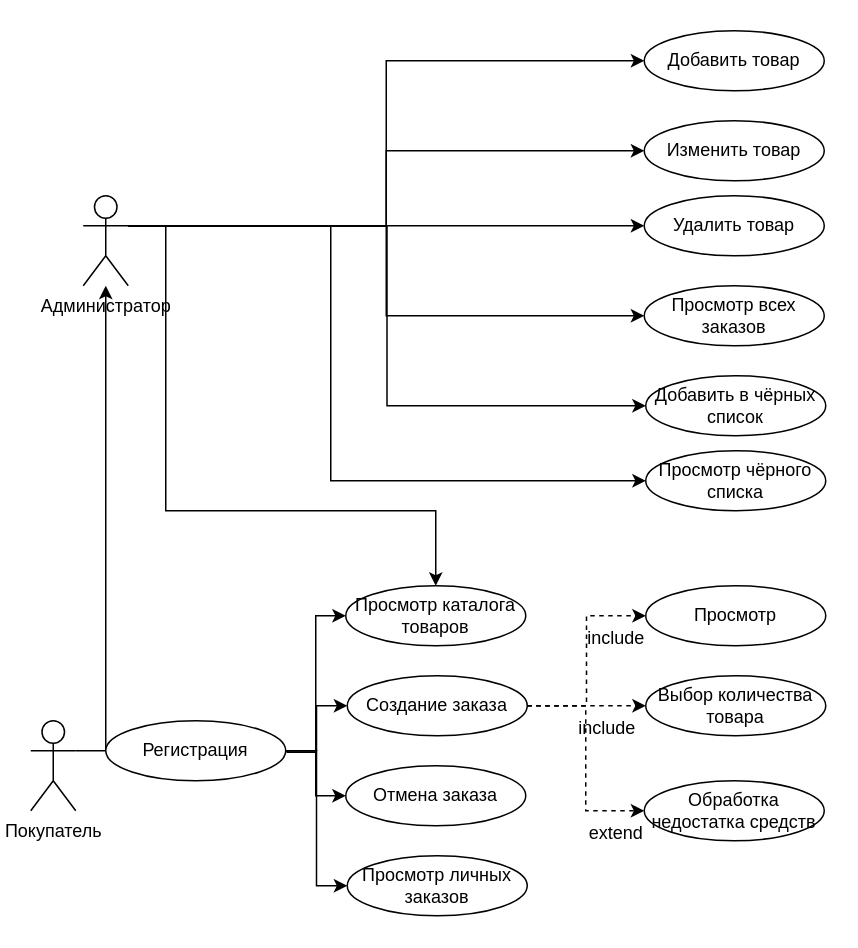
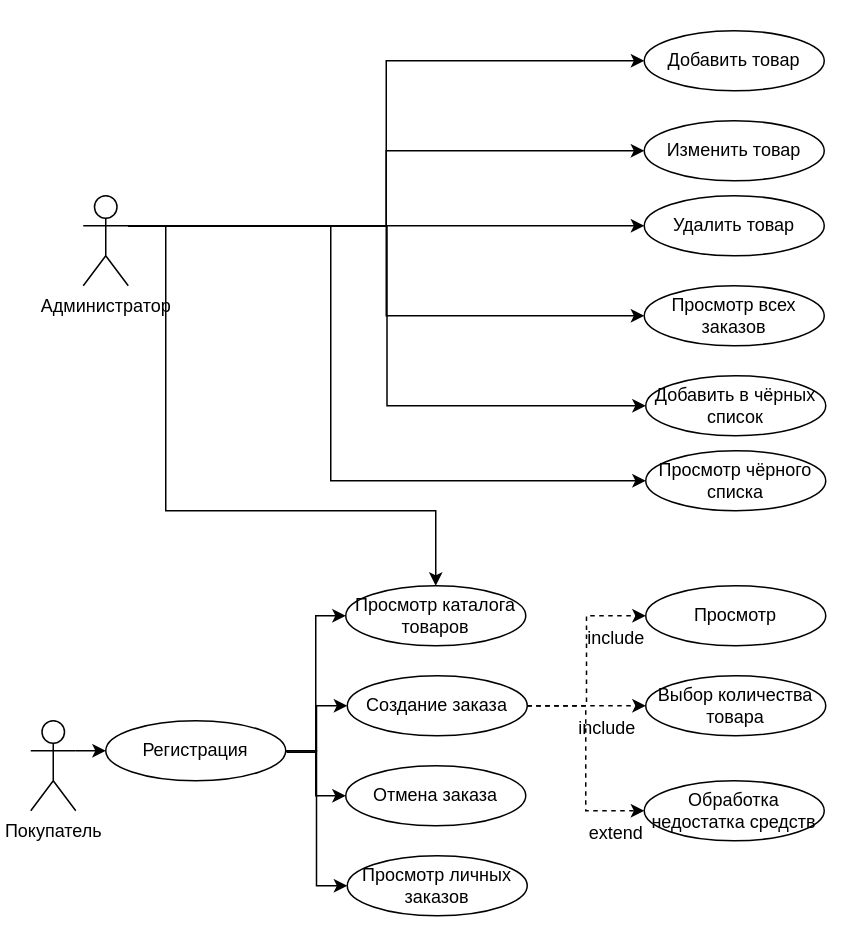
(106, 531) -> (94, 751)
